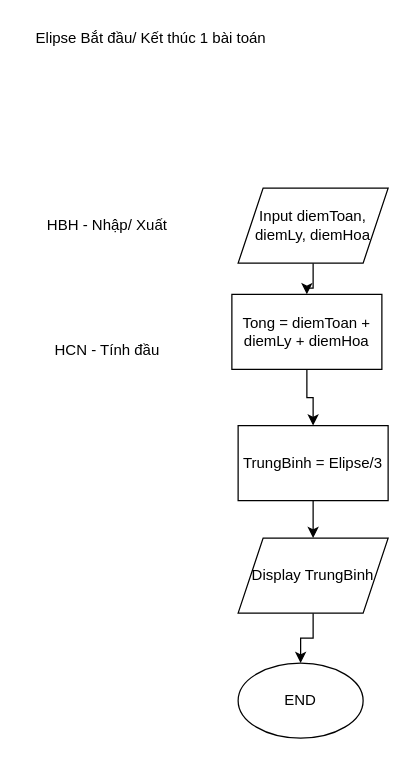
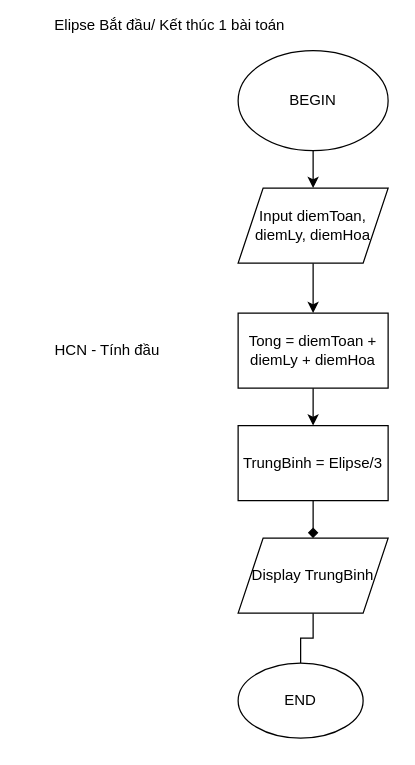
(151, 38) -> (169, 26)
none -> (313, 101)
none -> (313, 174)
(107, 226) -> none
(307, 332) -> (313, 351)
(313, 528) -> (313, 527)
(301, 653) -> (301, 656)
